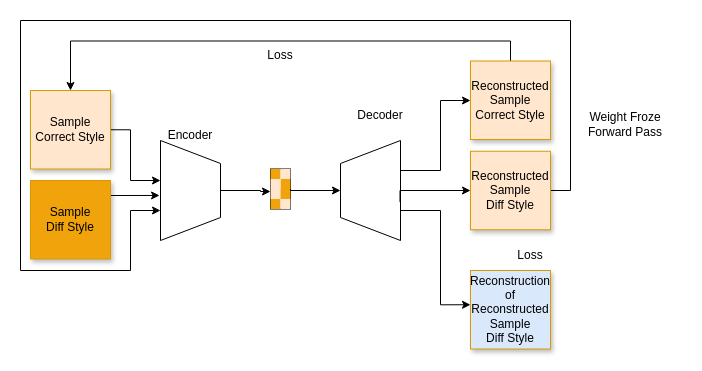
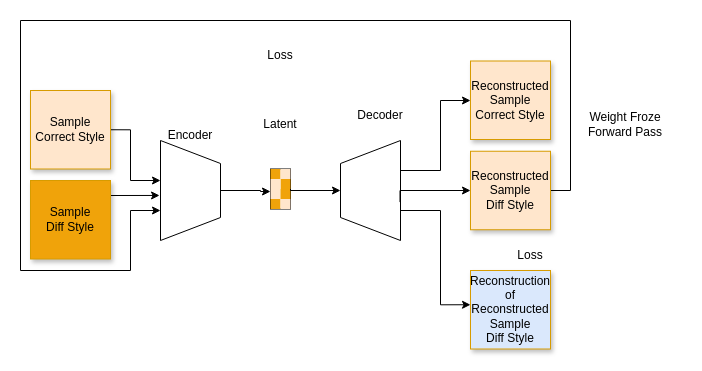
(280, 41) -> none
none -> (281, 125)
